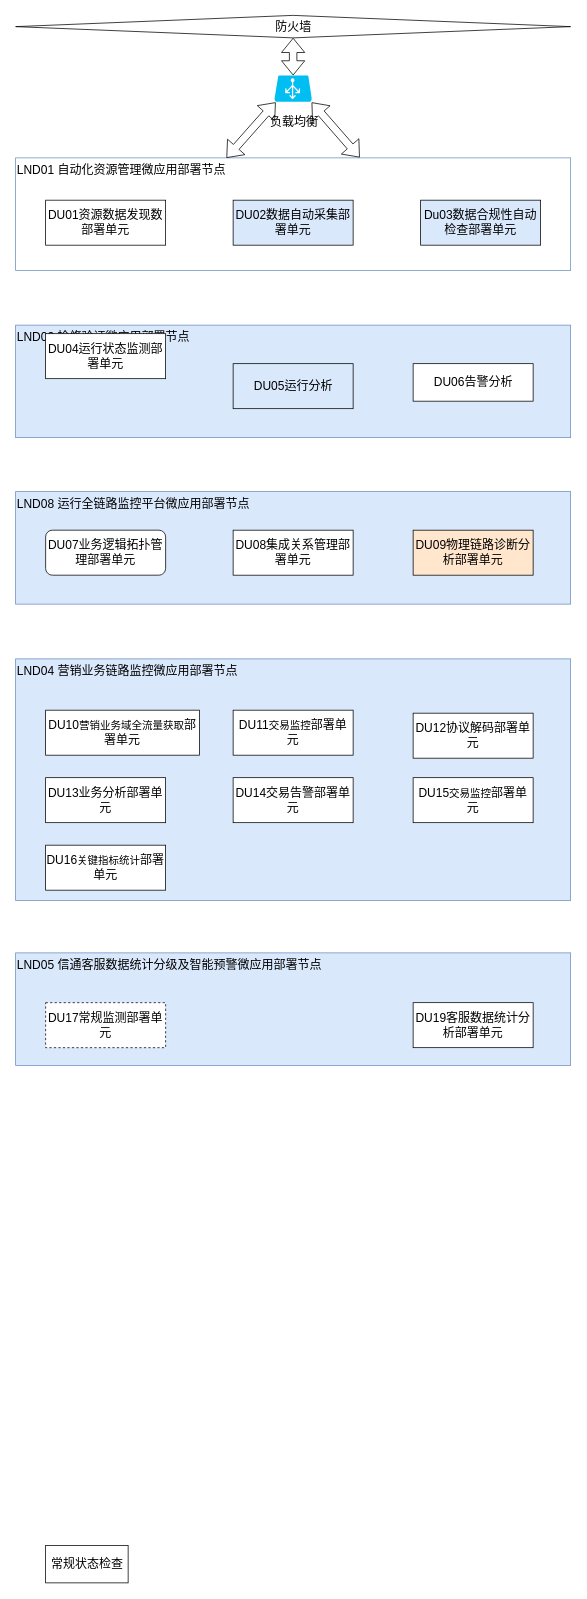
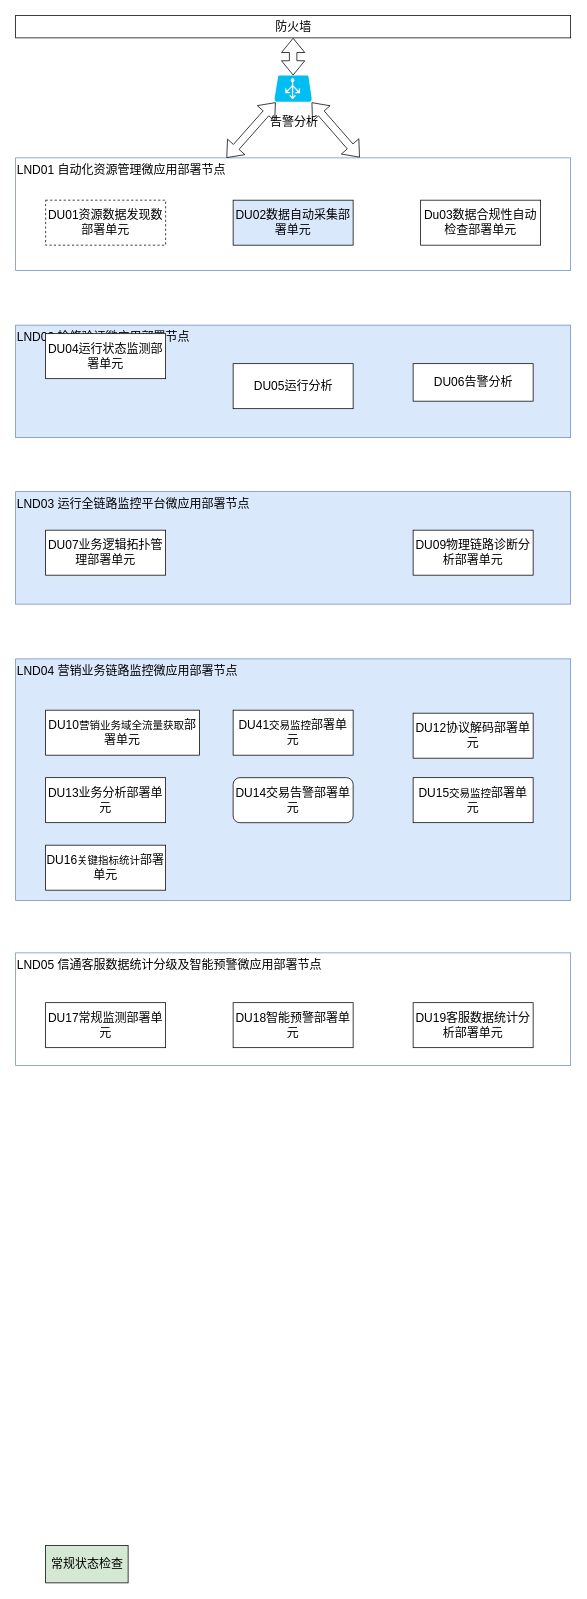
(293, 27) -> (293, 27)
(294, 122) -> (294, 122)
(105, 223) -> (105, 223)
(480, 223) -> (480, 223)
(293, 386) -> (293, 386)
(131, 504) -> (131, 504)
(105, 553) -> (105, 553)
(293, 553) -> none
(473, 553) -> (473, 553)
(293, 732) -> (293, 732)
(293, 800) -> (293, 800)
(167, 965) -> (167, 965)
(105, 1025) -> (105, 1025)
none -> (293, 1025)
(87, 1564) -> (87, 1564)
